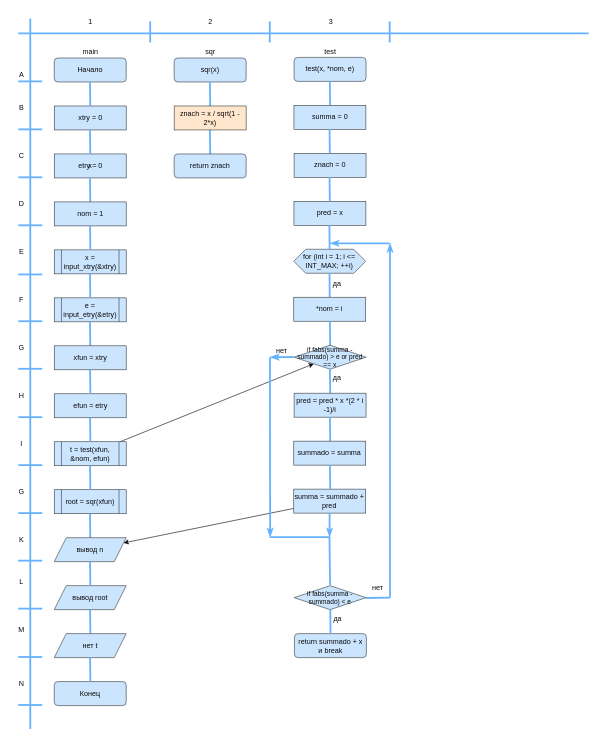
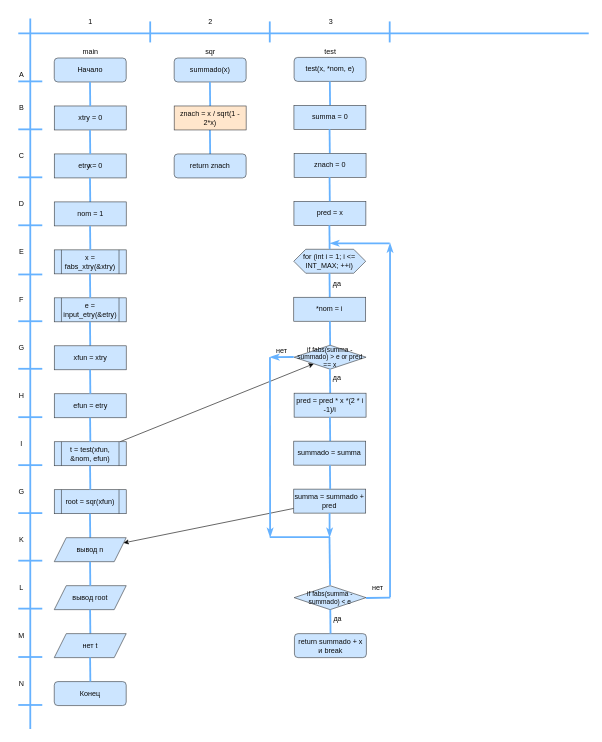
(210, 70) -> (210, 70)
(90, 262) -> (90, 262)
(21, 582) -> (21, 588)
(21, 630) -> (21, 636)
